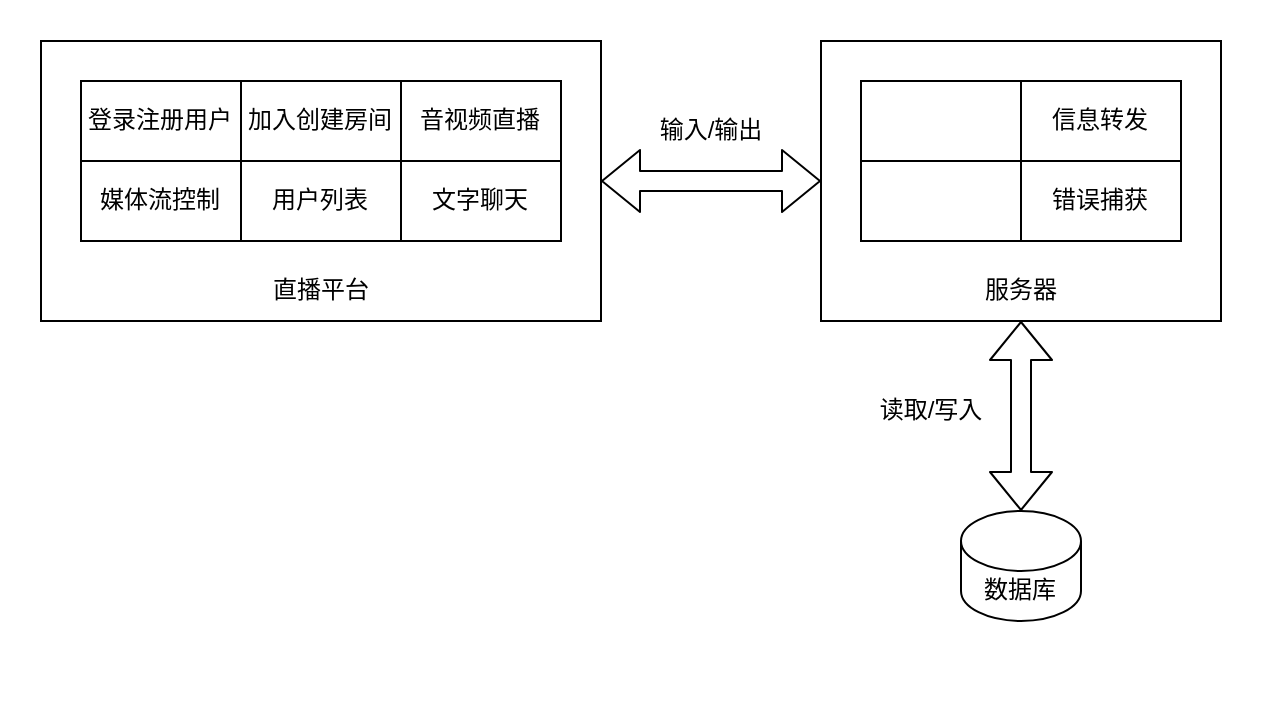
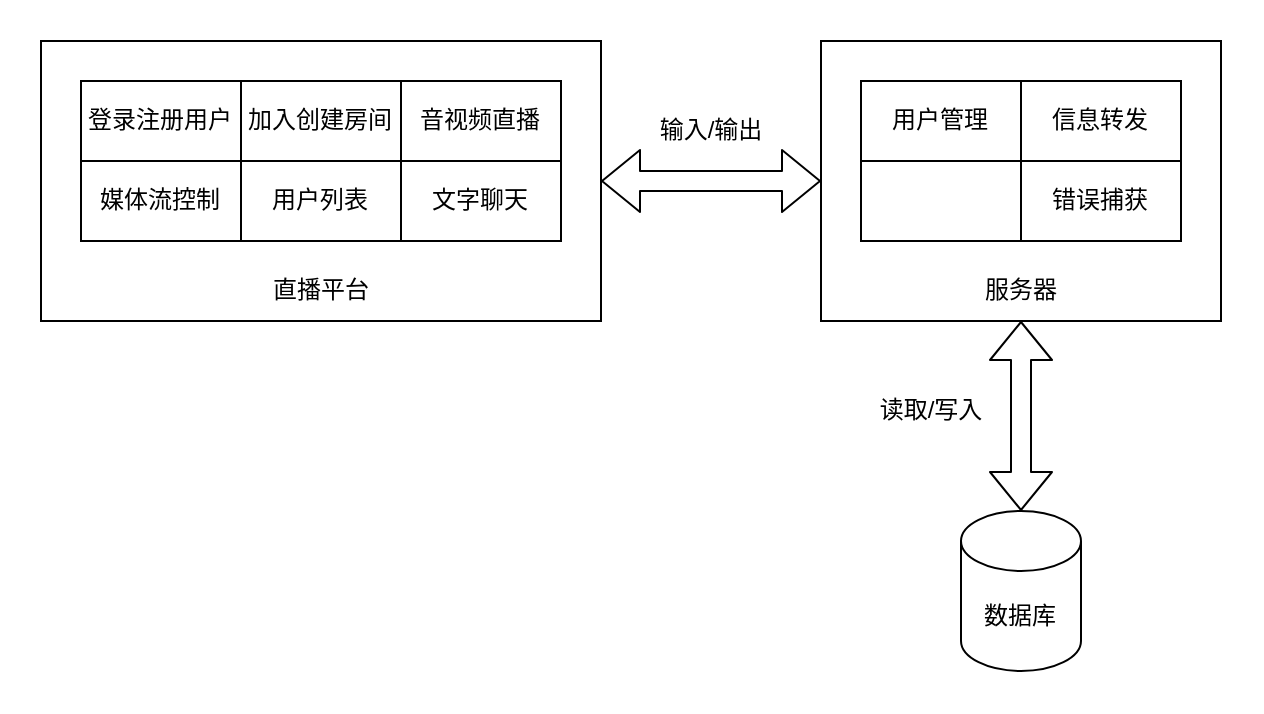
none -> (941, 121)
(1021, 566) -> (1021, 591)
